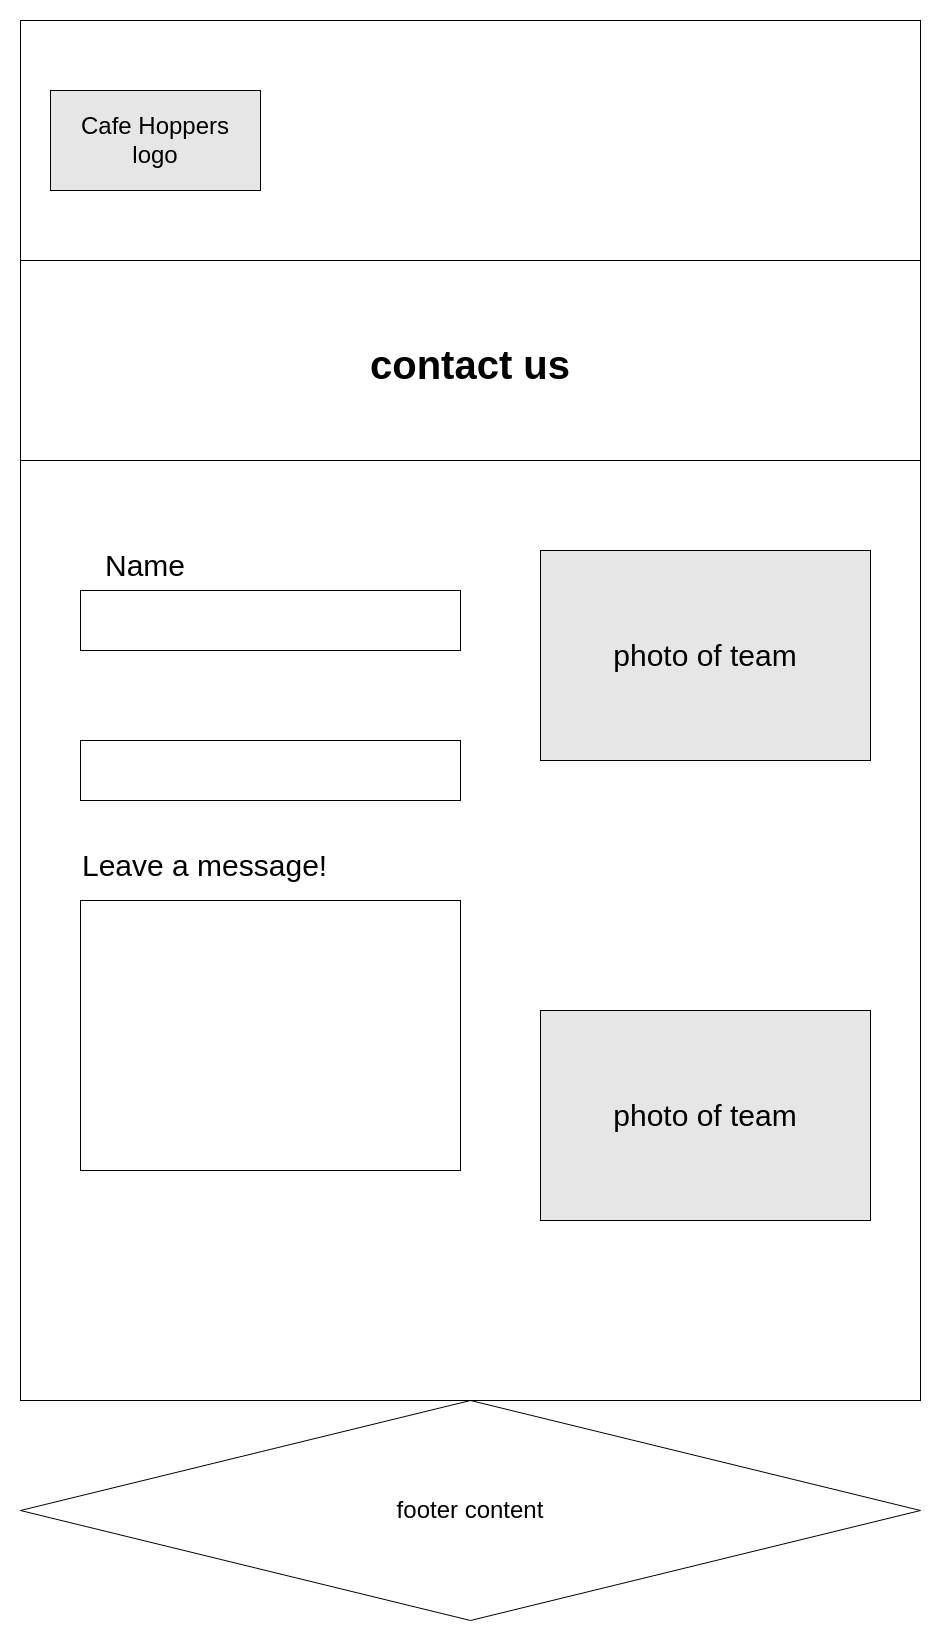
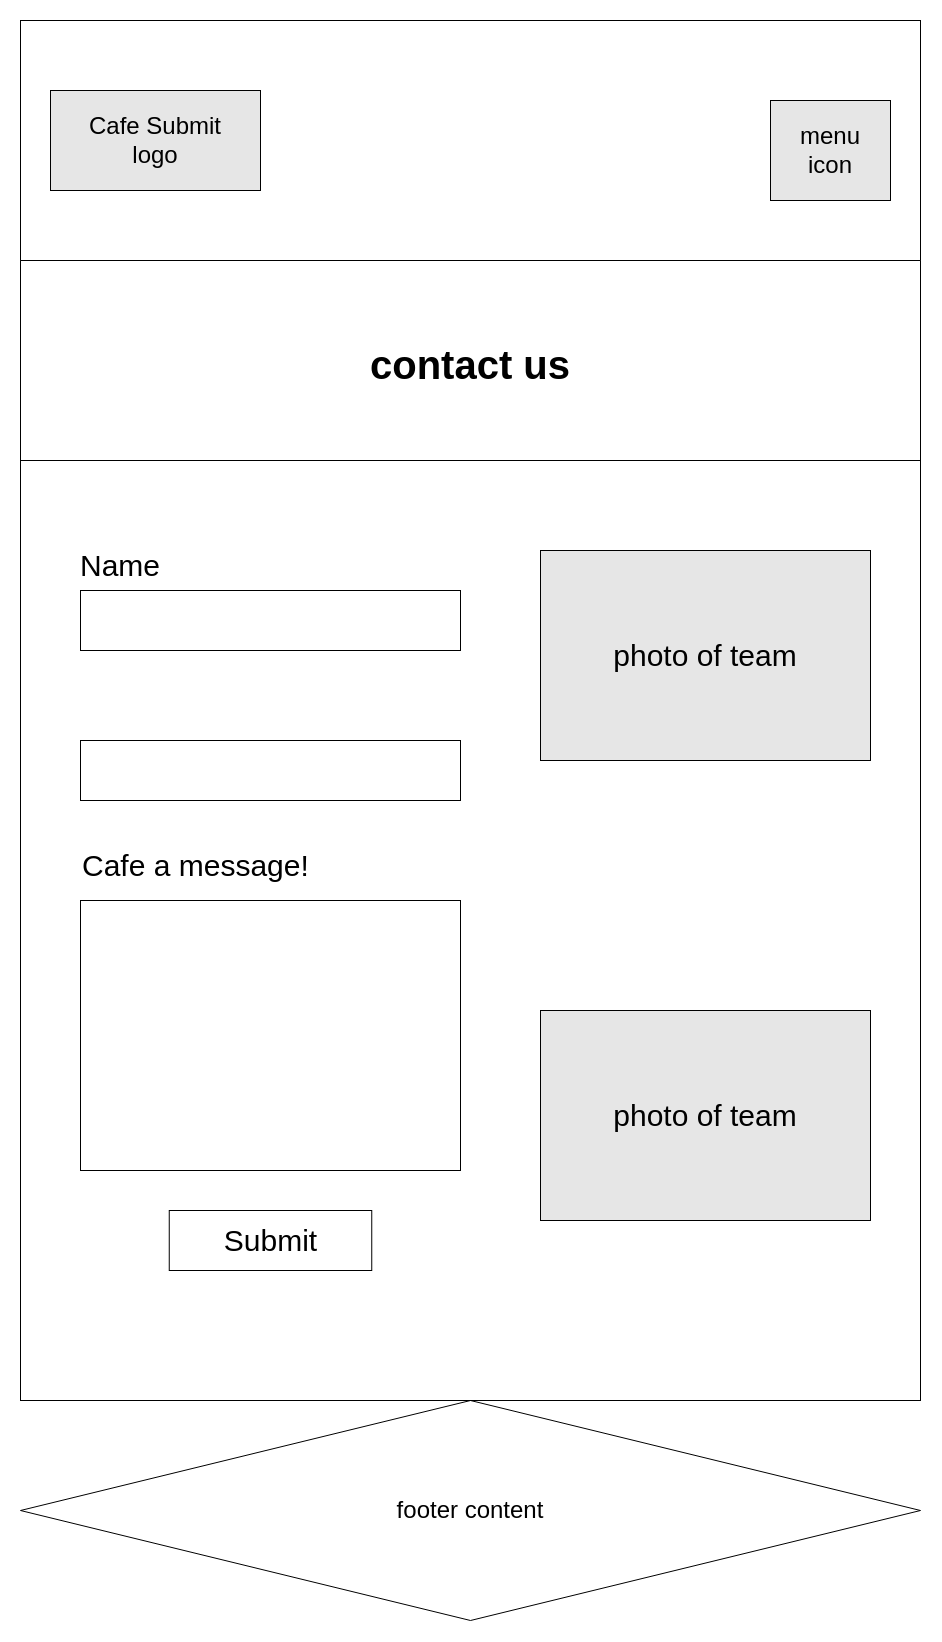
(156, 141) -> (156, 141)
none -> (831, 151)
(146, 566) -> (121, 566)
(132, 866) -> (128, 866)
none -> (271, 1241)
